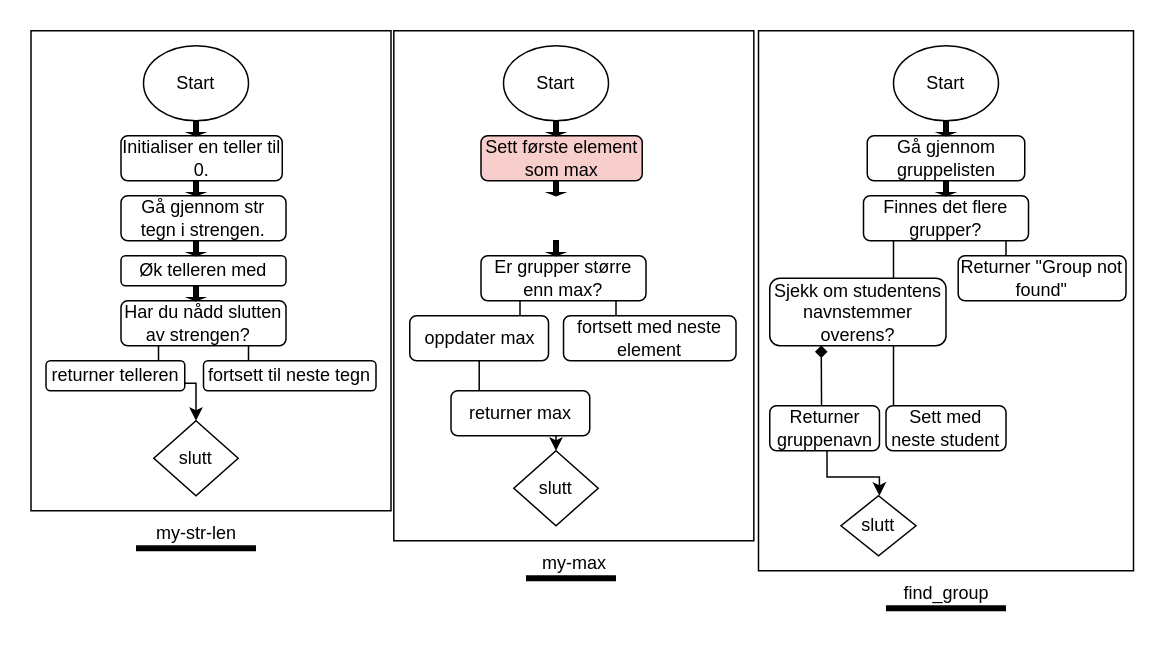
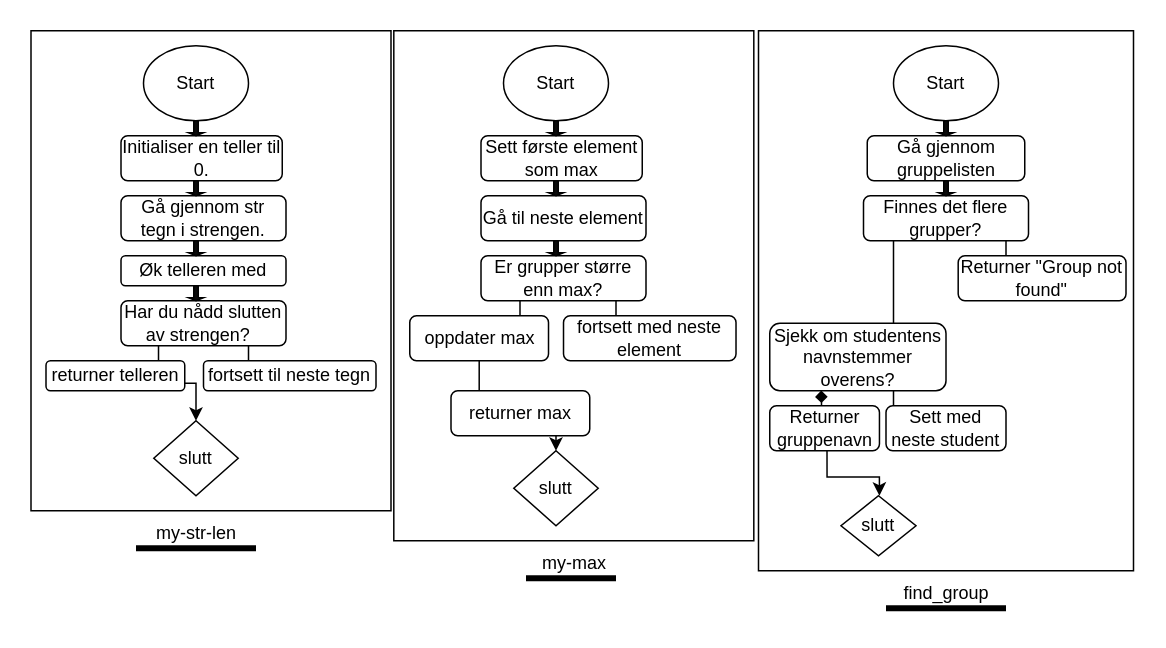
(561, 158) -> (561, 158)
none -> (563, 218)
(858, 312) -> (858, 357)
